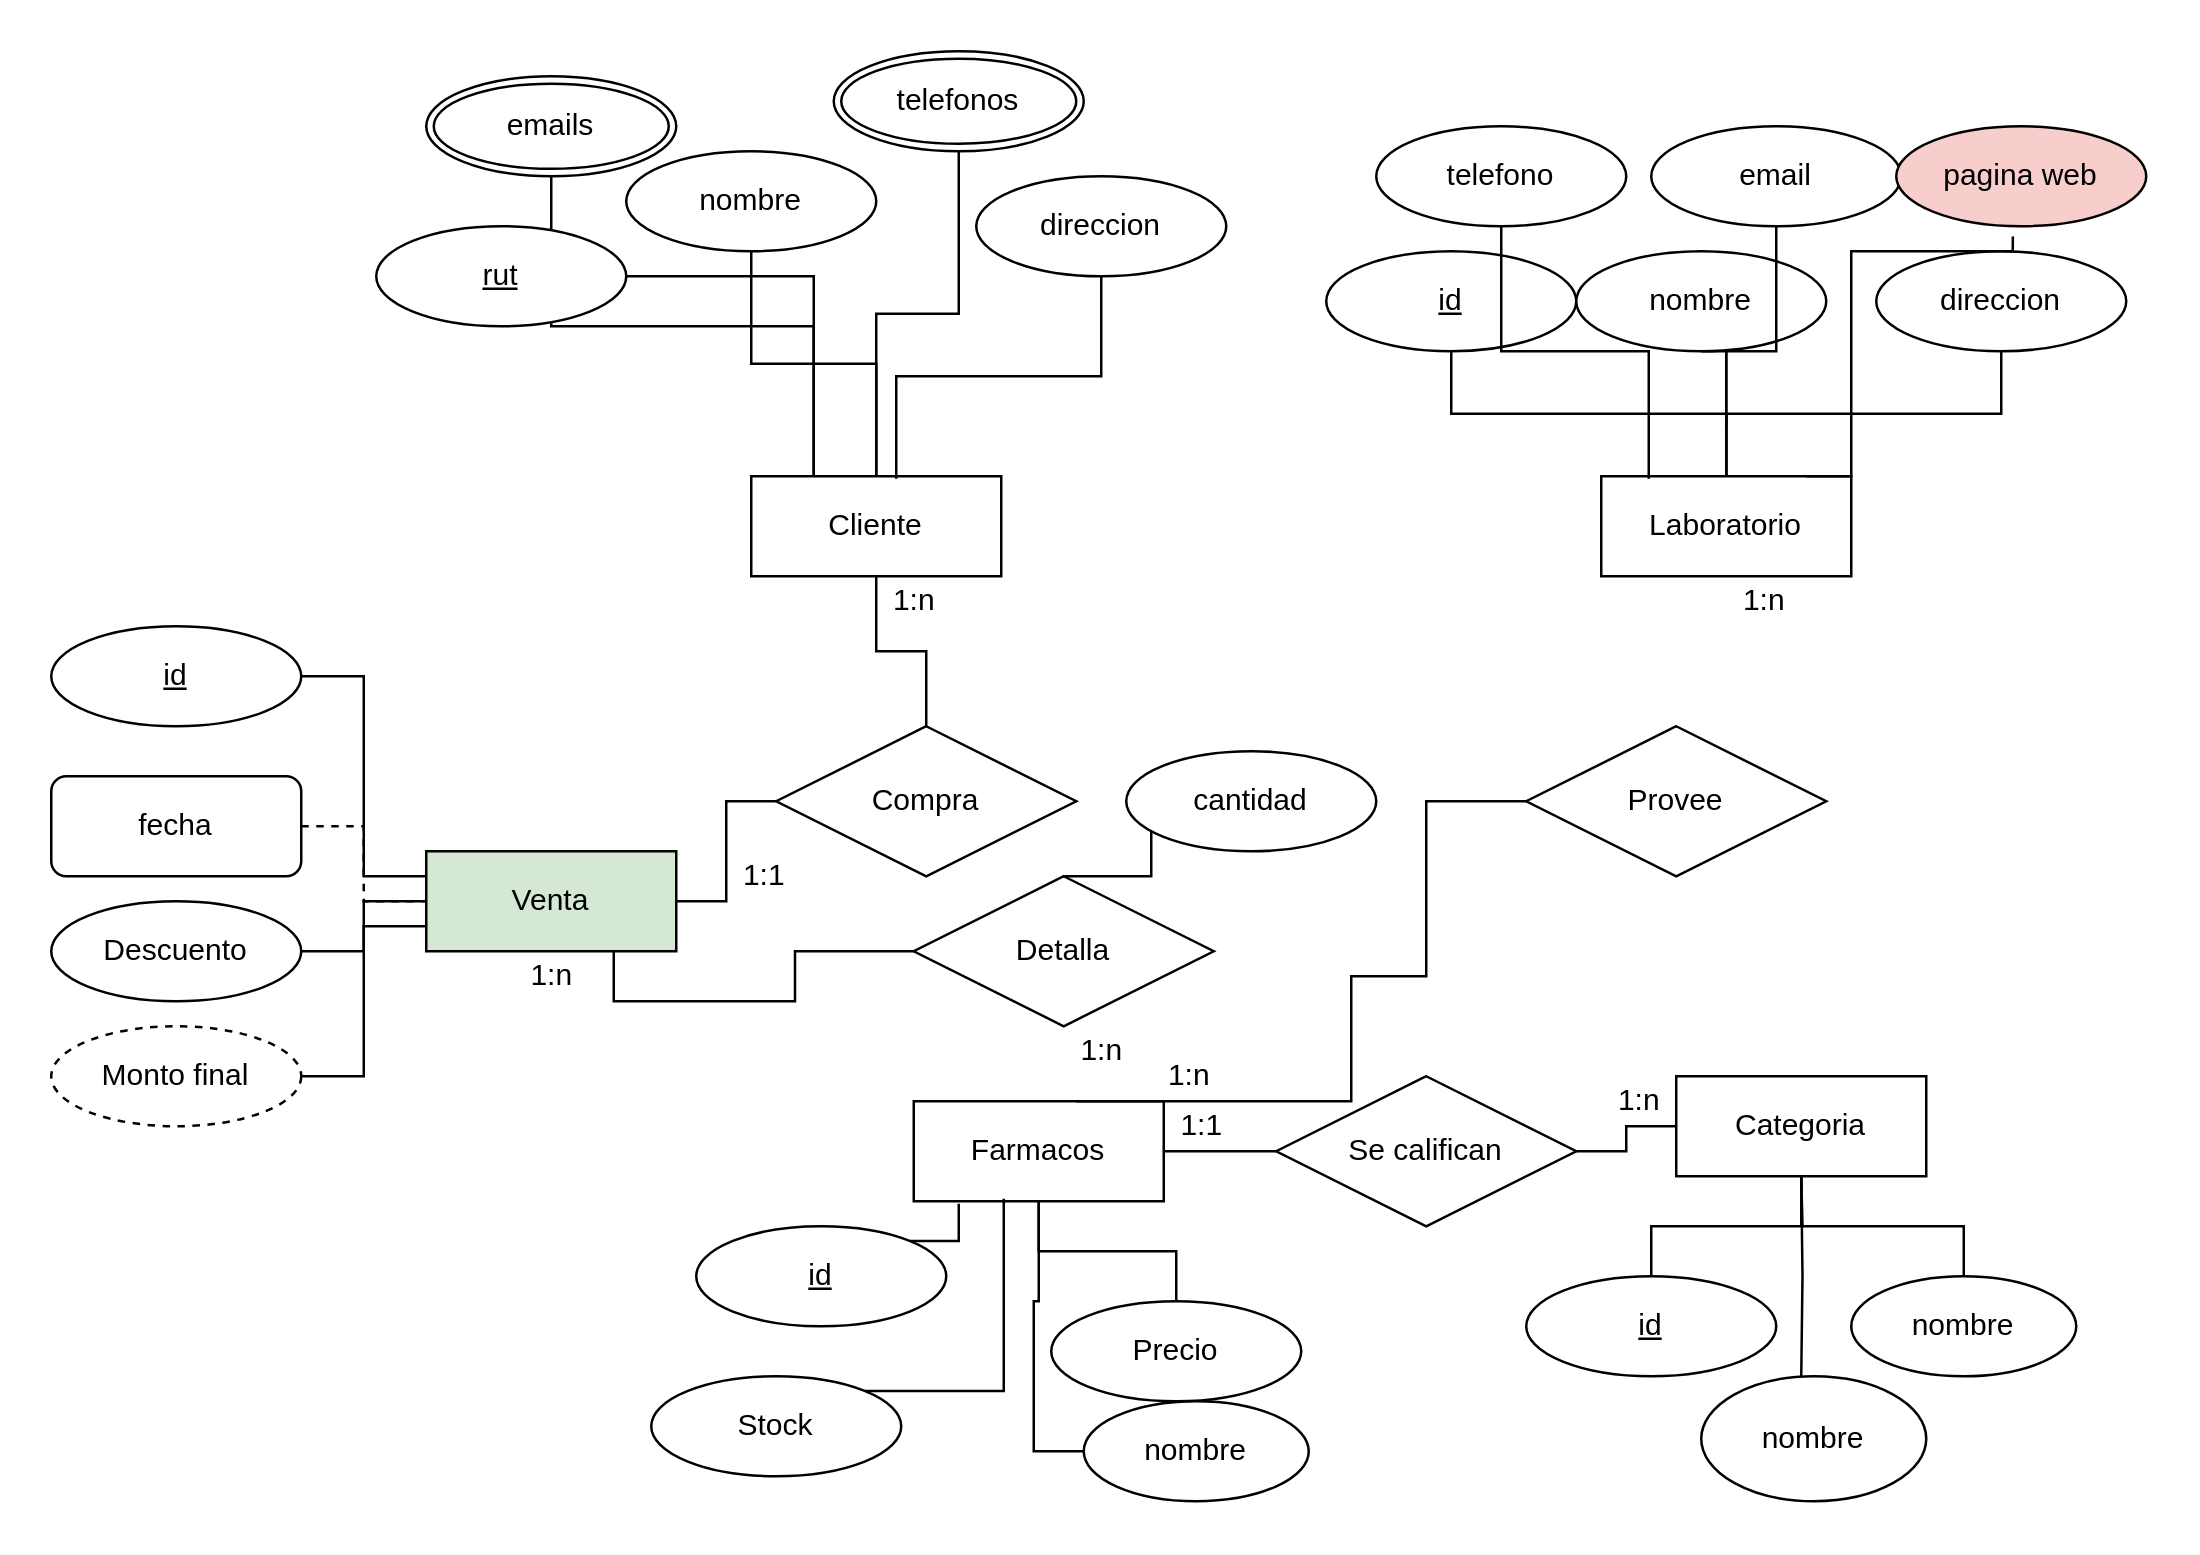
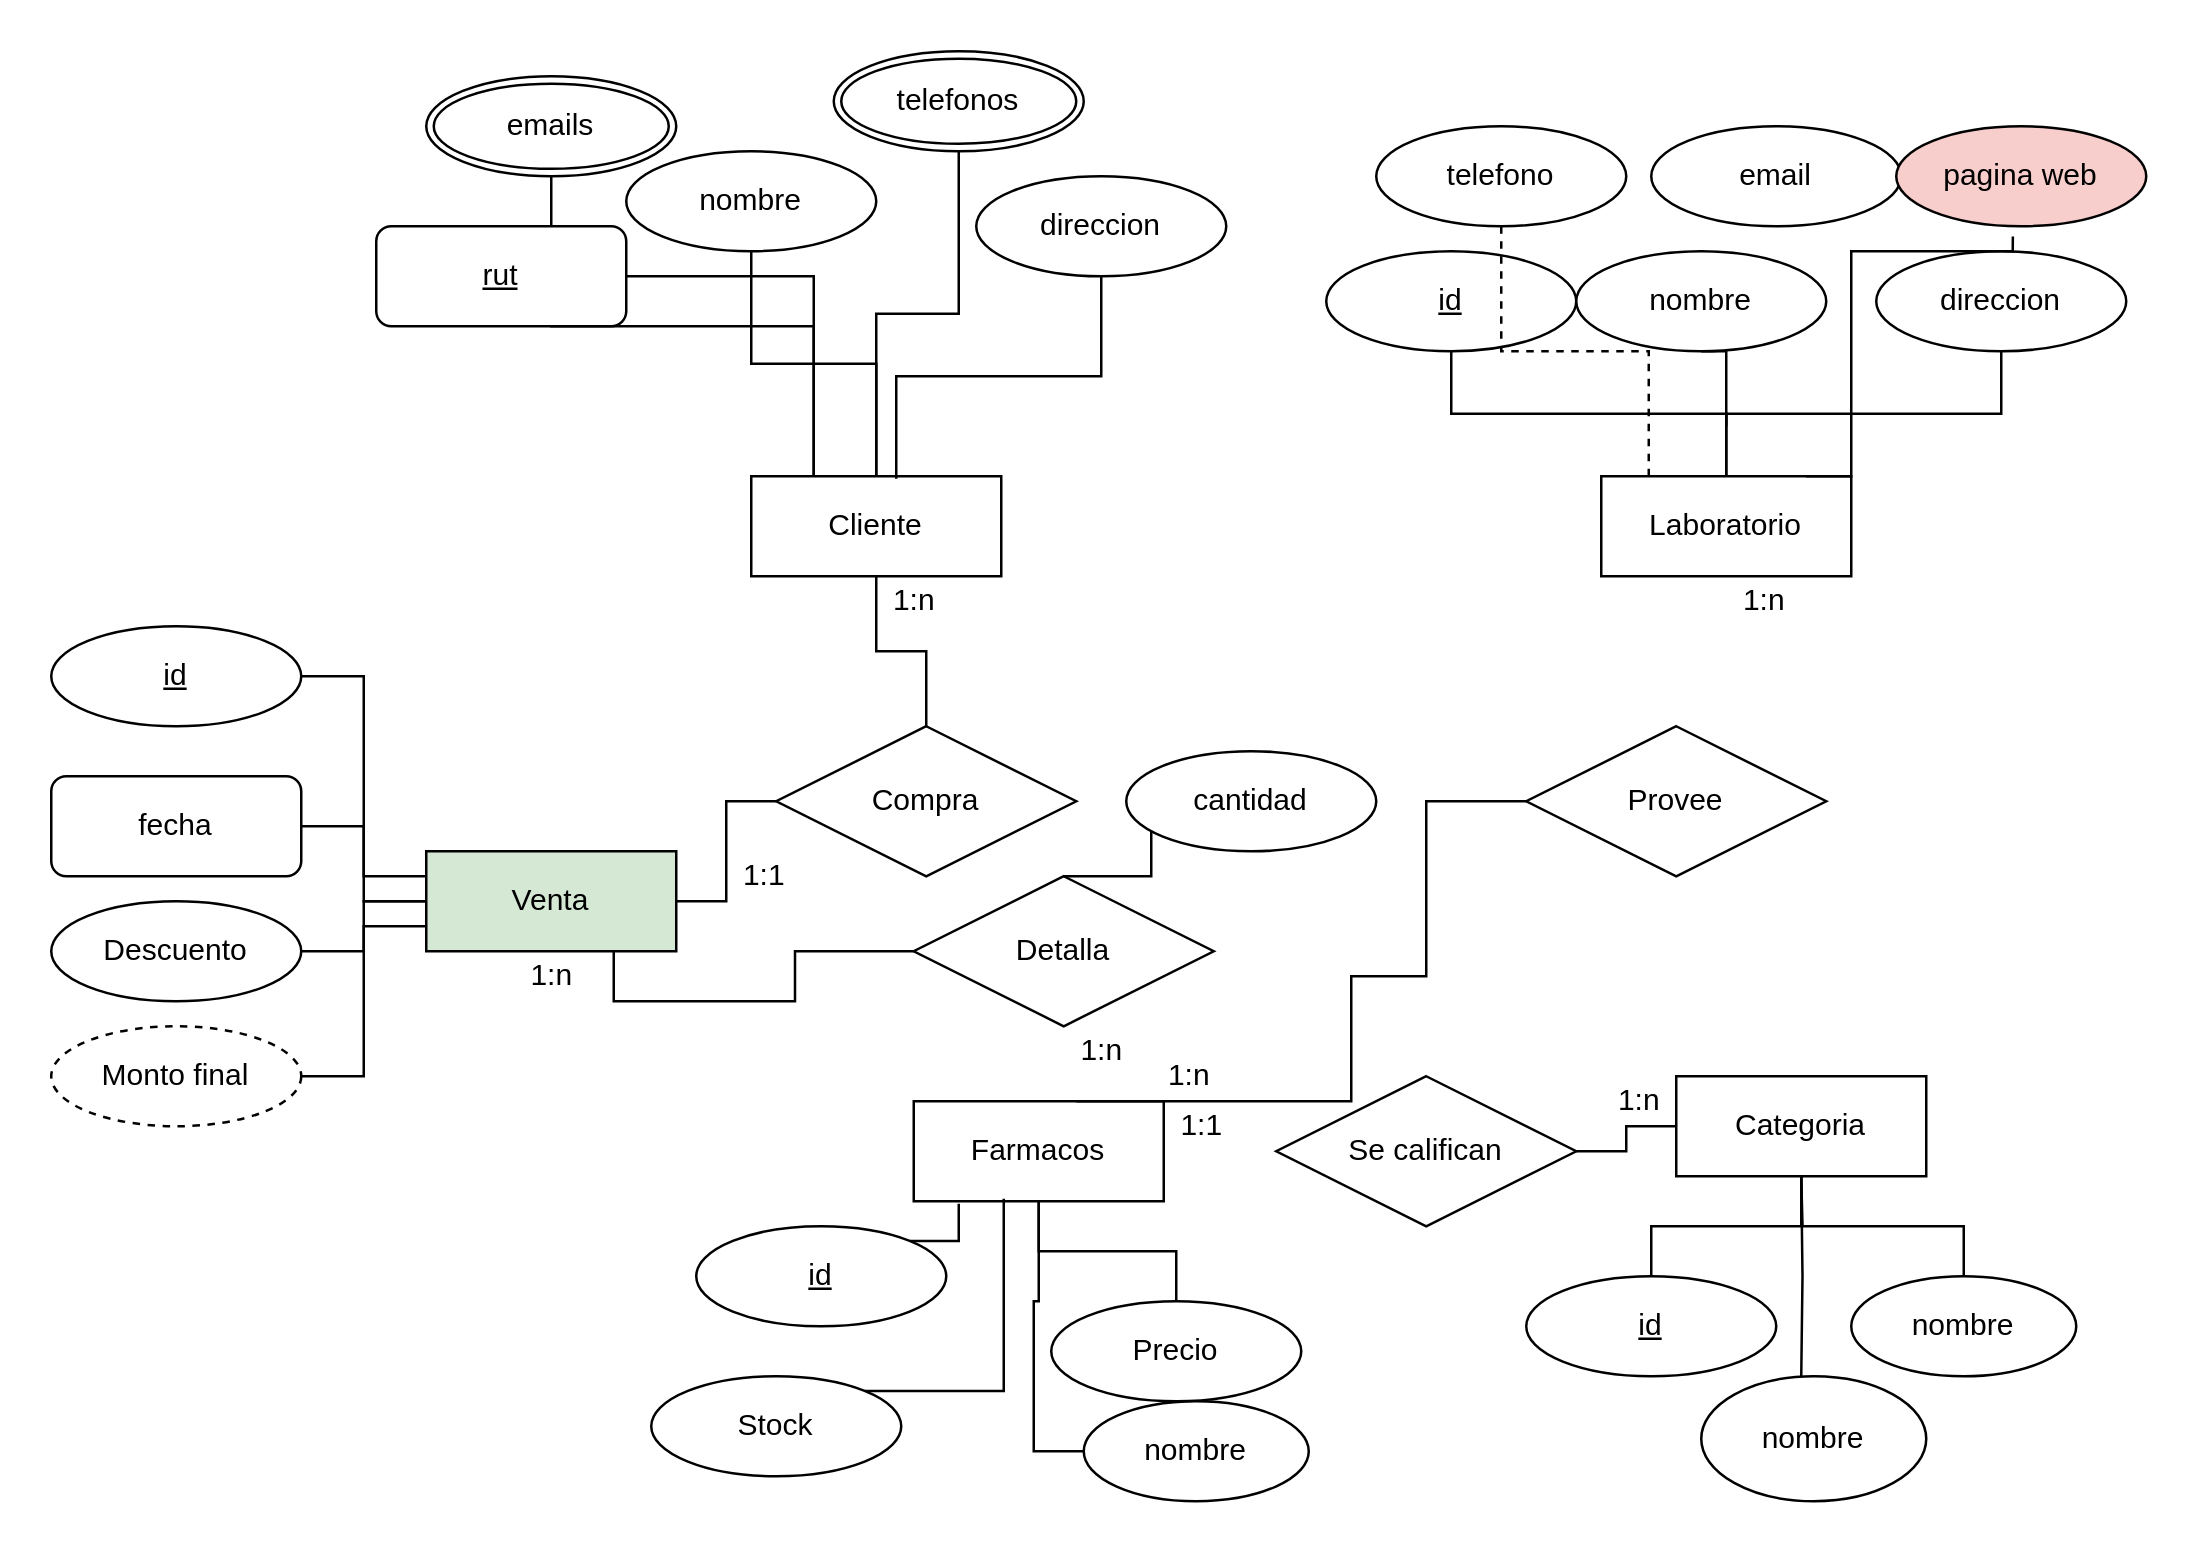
(501, 276) -> (501, 276)
(1776, 311) -> none
(1542, 351) -> (1542, 351)
(333, 826) -> (333, 826)
(1220, 1151) -> none
